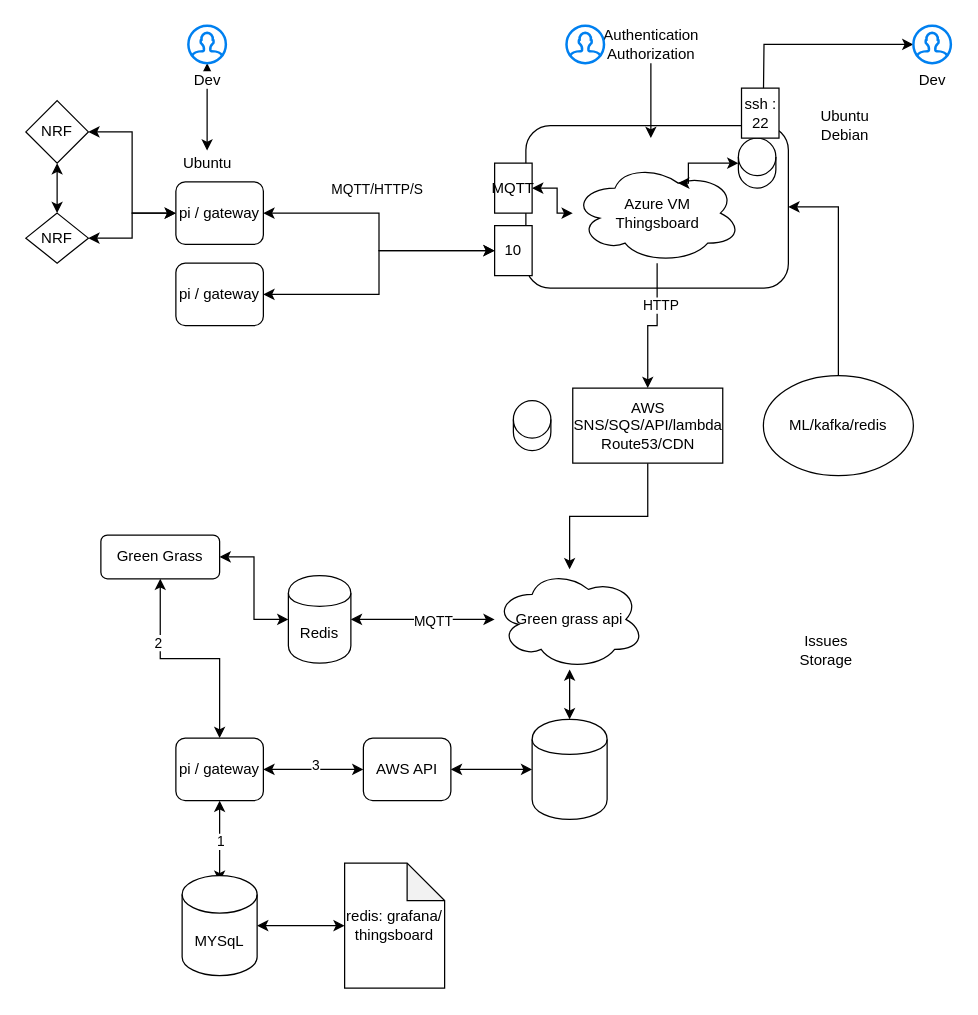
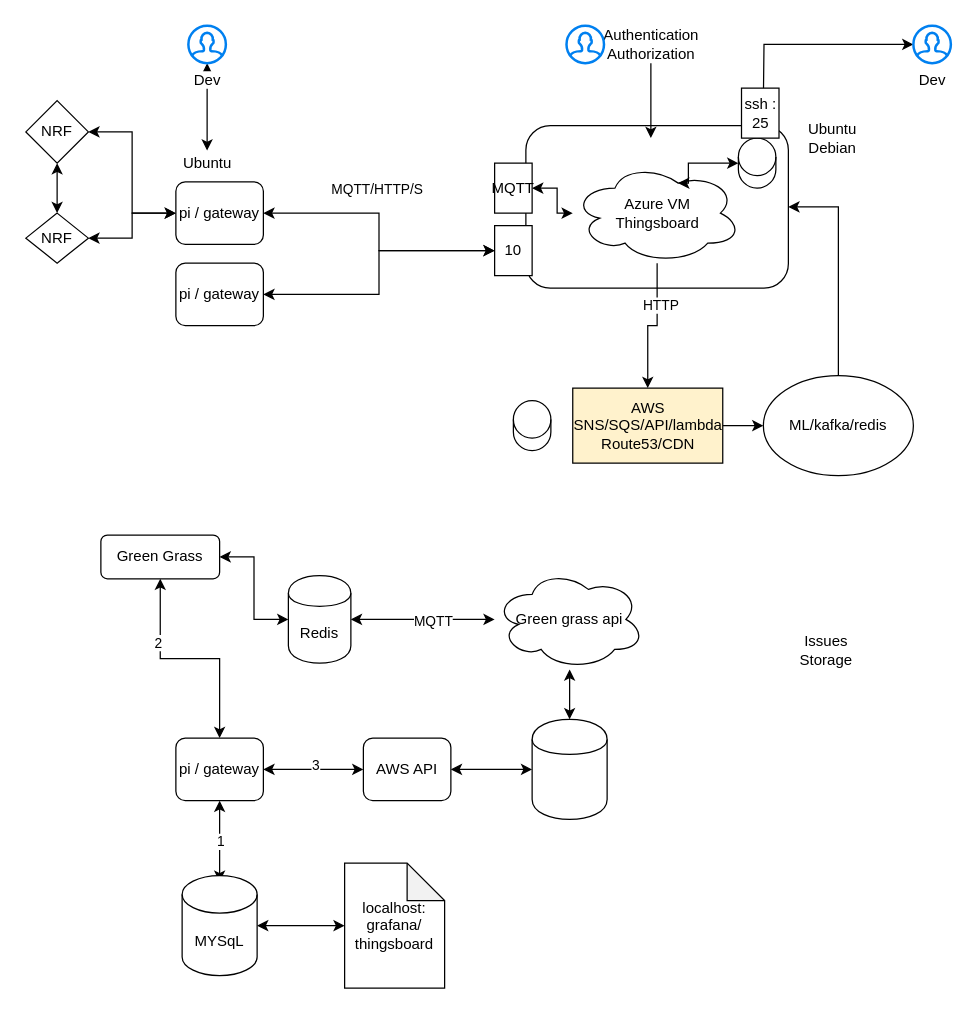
(761, 113) -> (761, 113)
(844, 126) -> (832, 138)
(648, 426) -> (648, 426)
(612, 516) -> (748, 426)
(394, 926) -> (394, 926)
